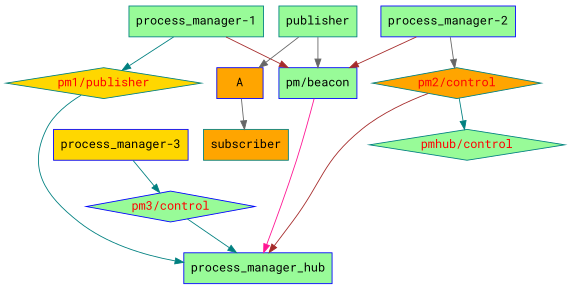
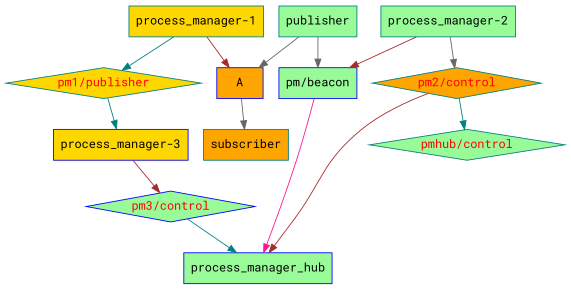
(196, 21) -> (196, 21)
(448, 21) -> (448, 21)
(253, 50) -> (216, 49)
(144, 173) -> (144, 173)
(59, 204) -> (111, 109)
